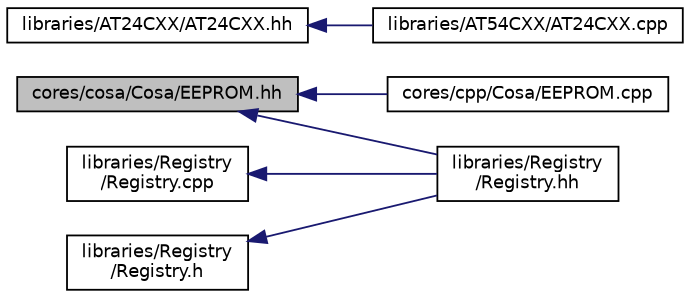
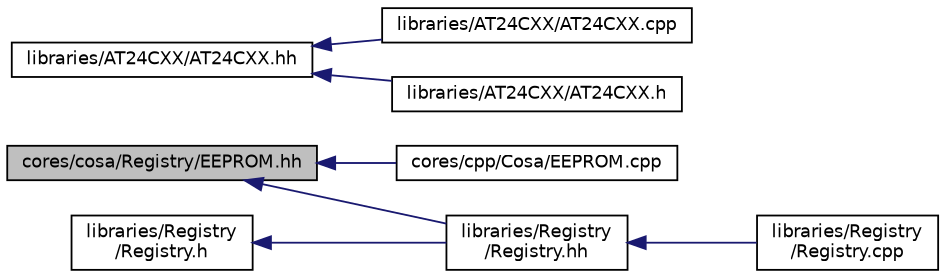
(528, 25) -> (537, 25)
(158, 94) -> (162, 163)
none -> (537, 94)
(352, 174) -> (701, 243)
